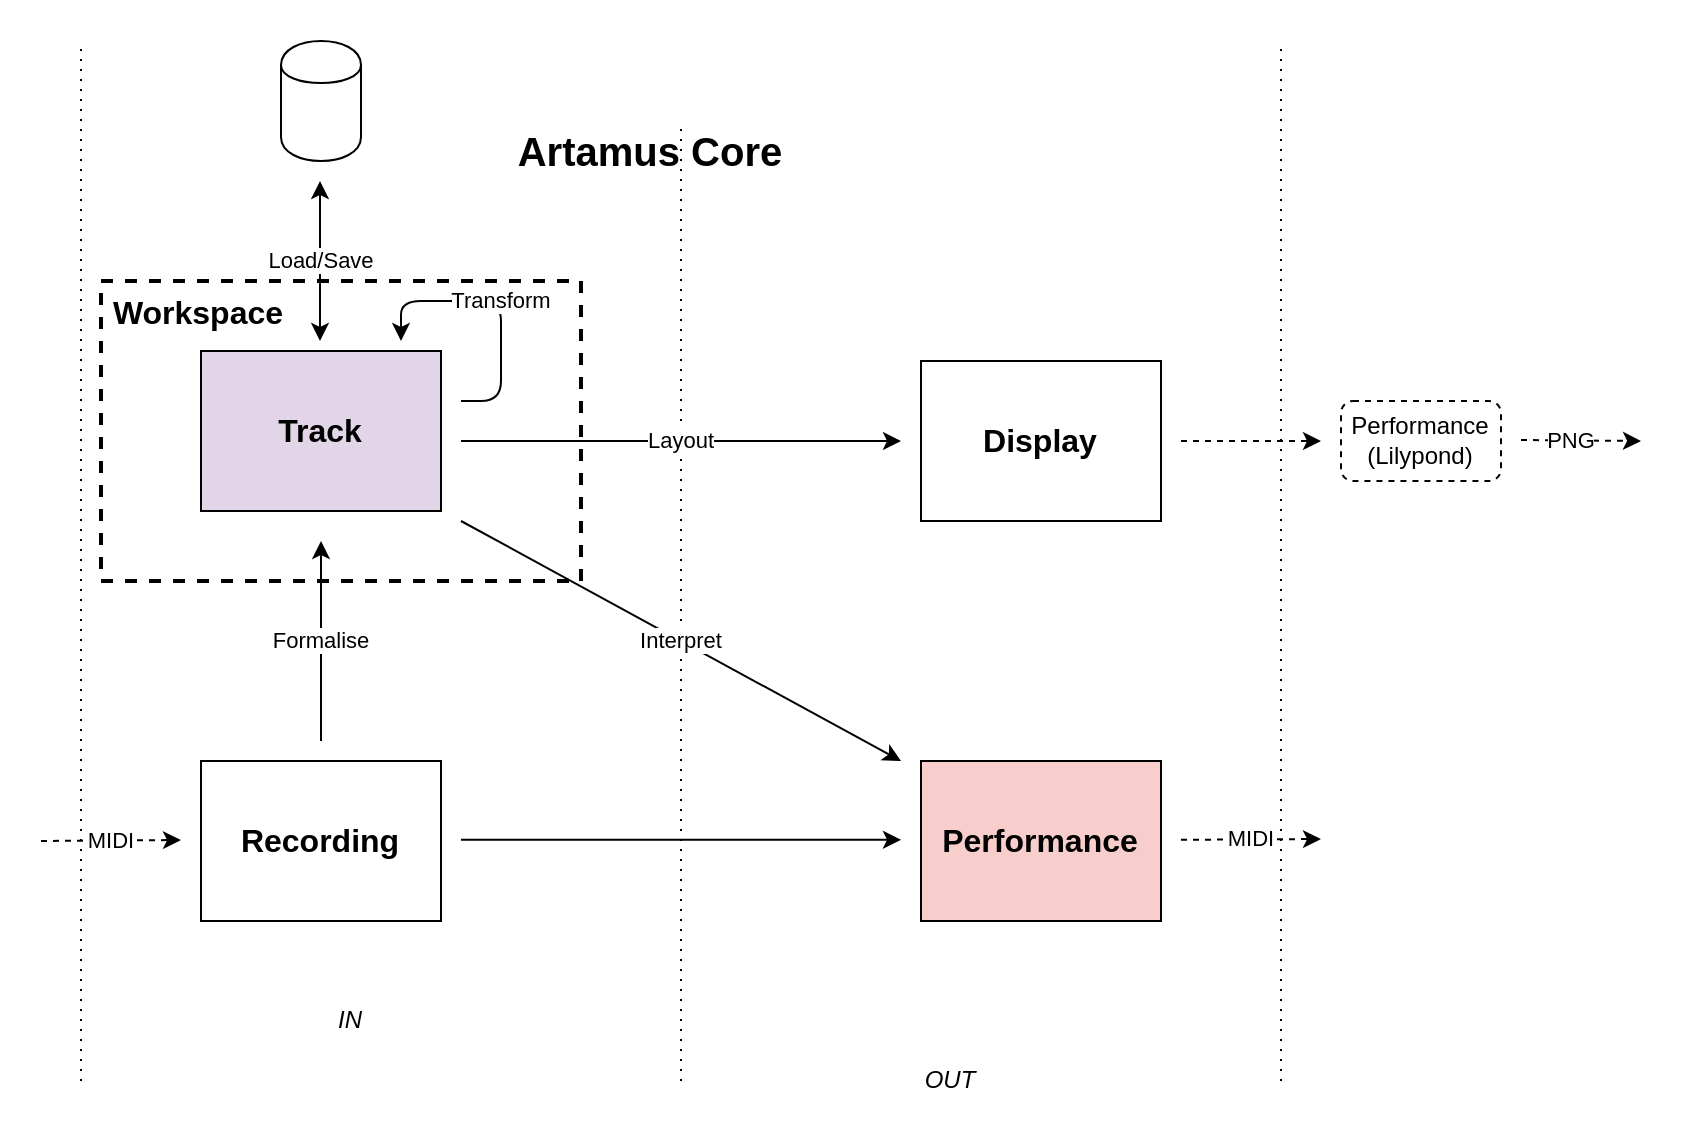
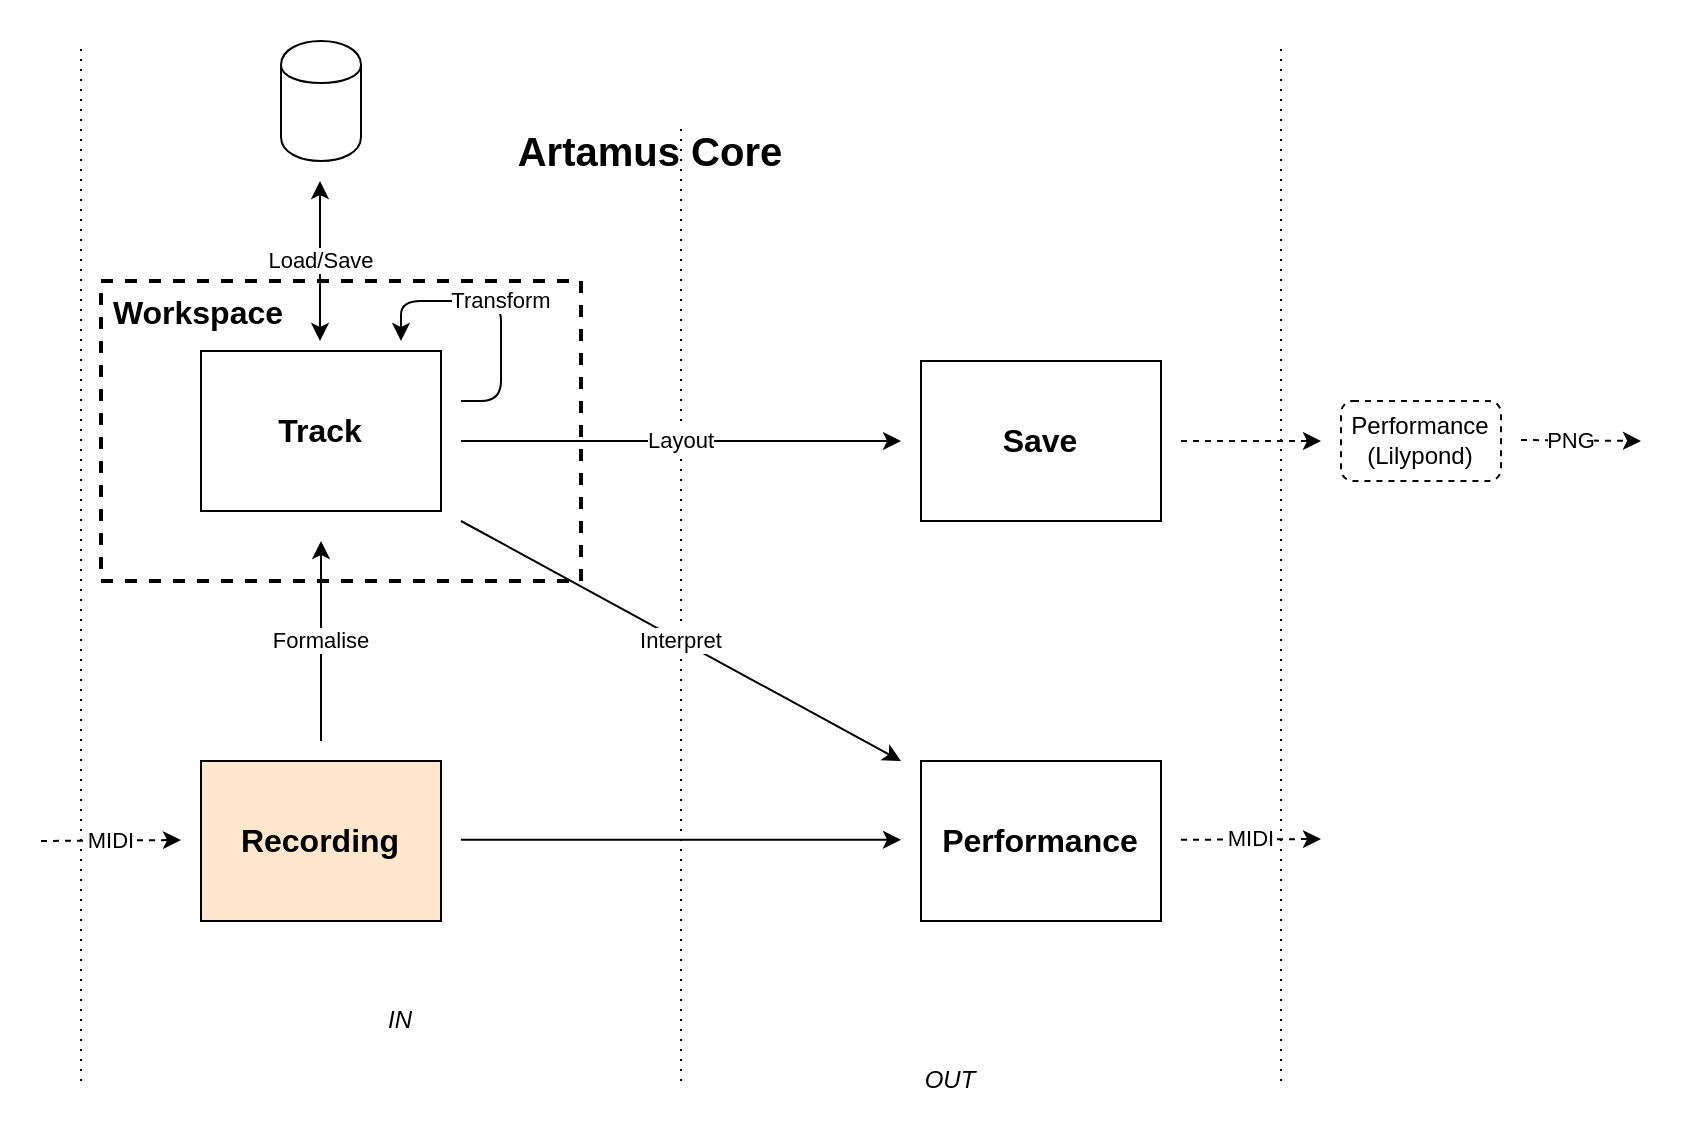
(321, 431) -> (321, 431)
(1041, 441) -> (1041, 441)
(321, 841) -> (321, 841)
(1041, 841) -> (1041, 841)
(351, 1021) -> (401, 1021)
